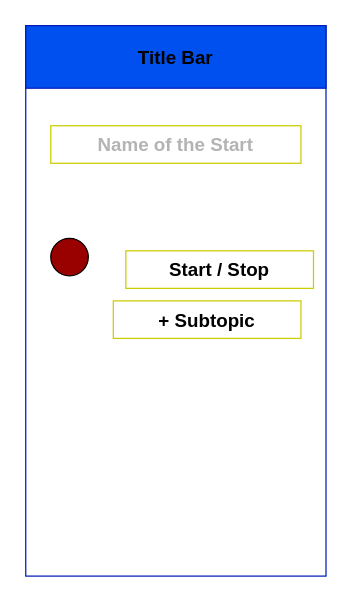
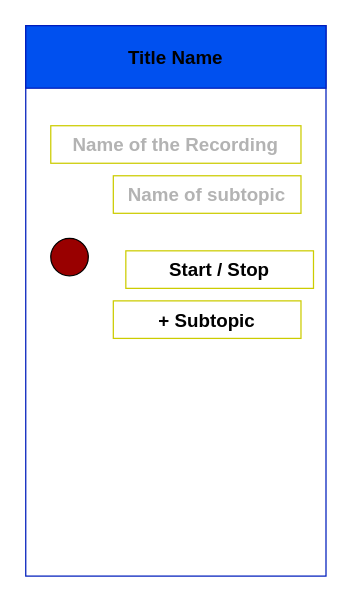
(176, 57) -> (176, 57)
(176, 144) -> (176, 144)
none -> (207, 194)
